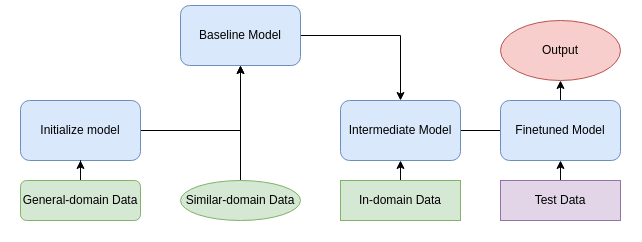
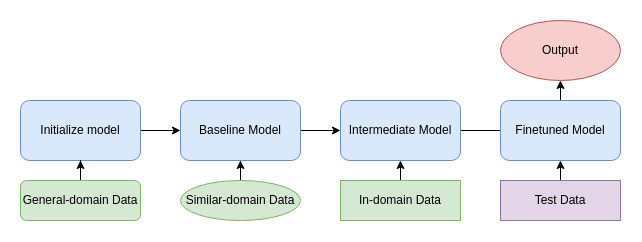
(241, 36) -> (241, 131)
